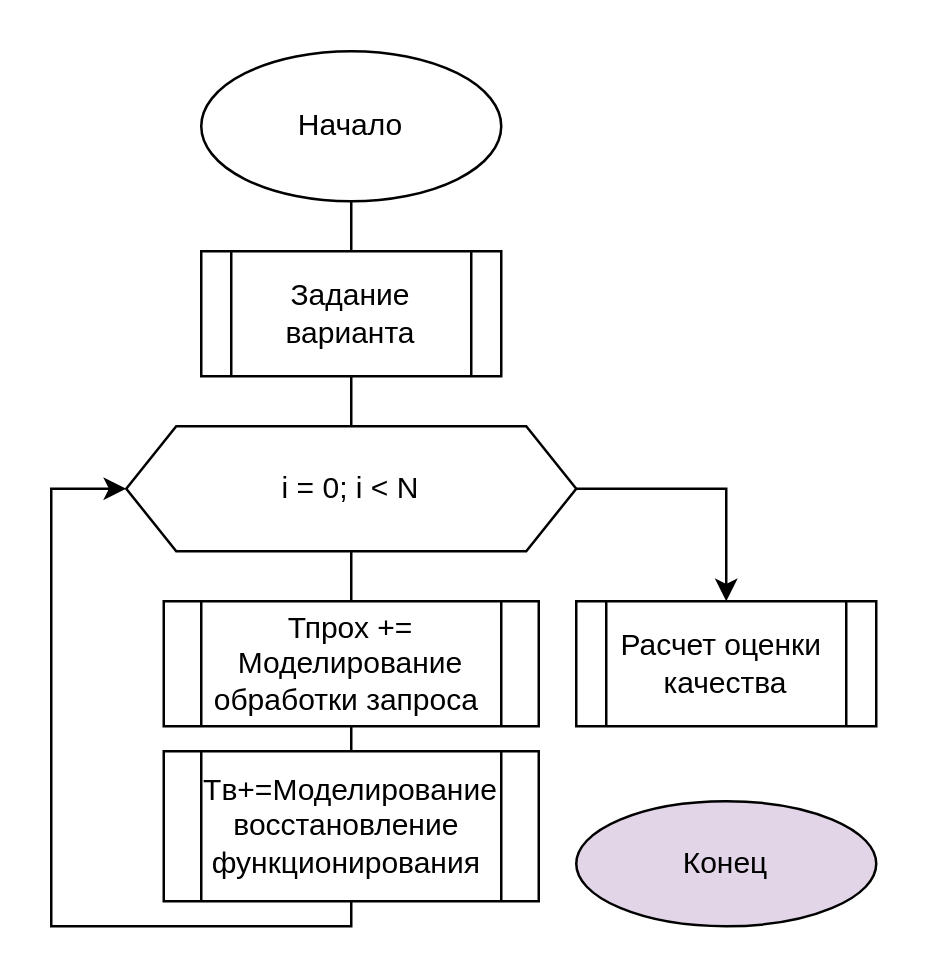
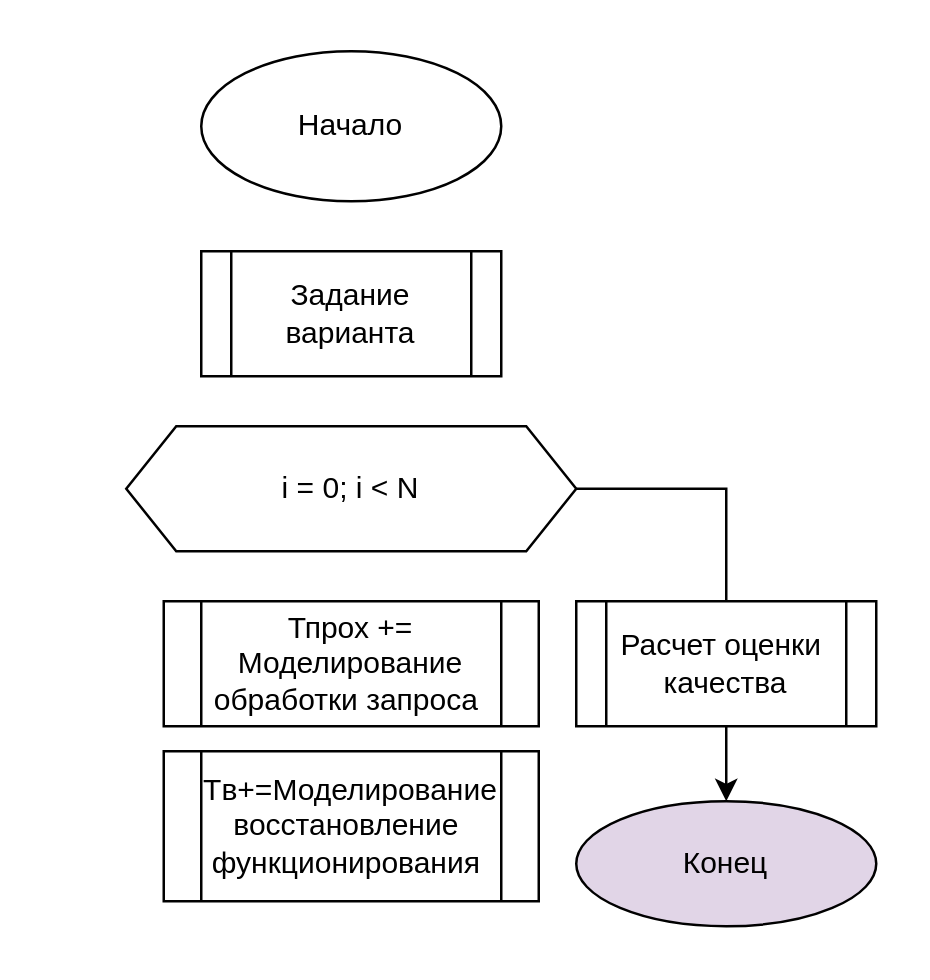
(726, 583) -> (726, 755)
(51, 841) -> none
